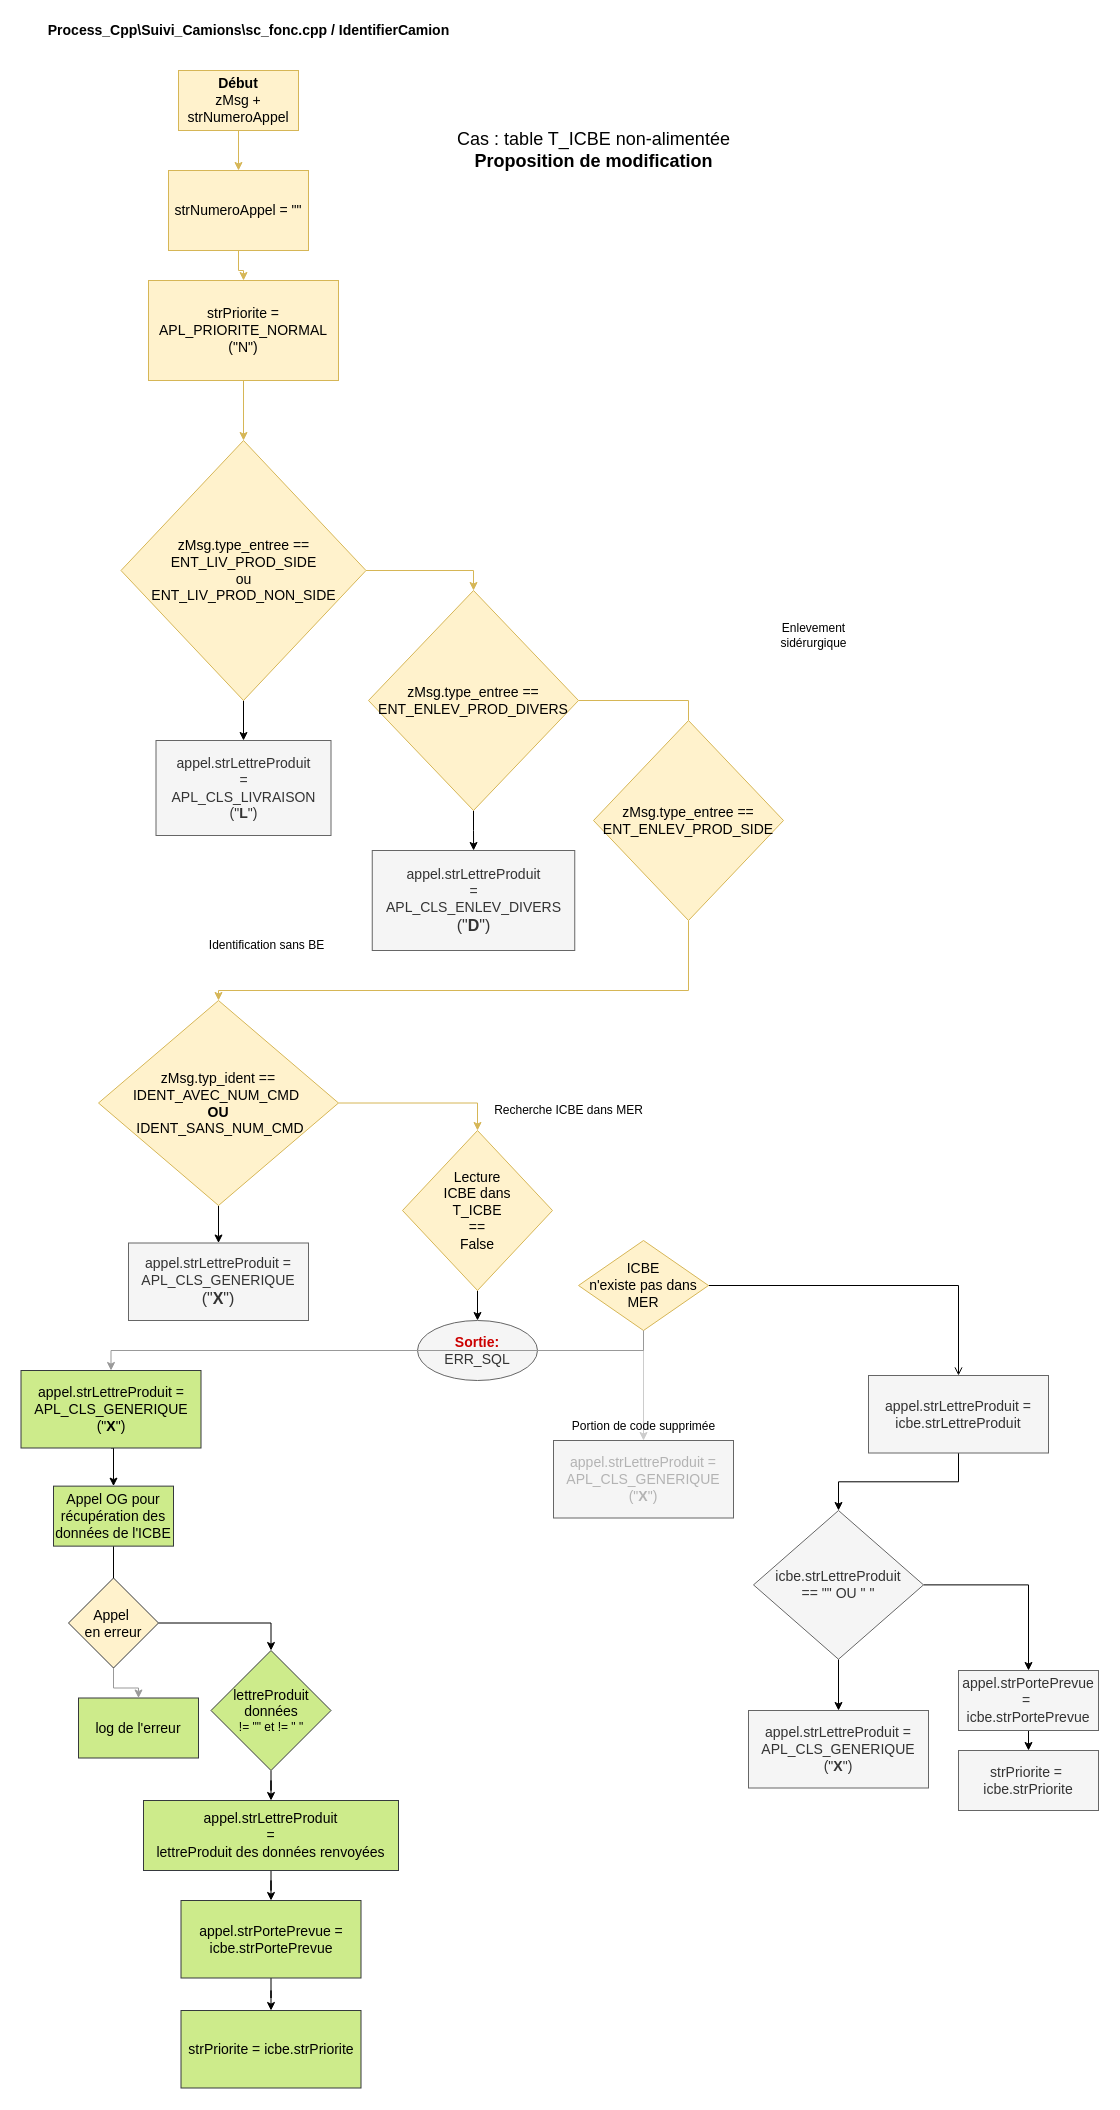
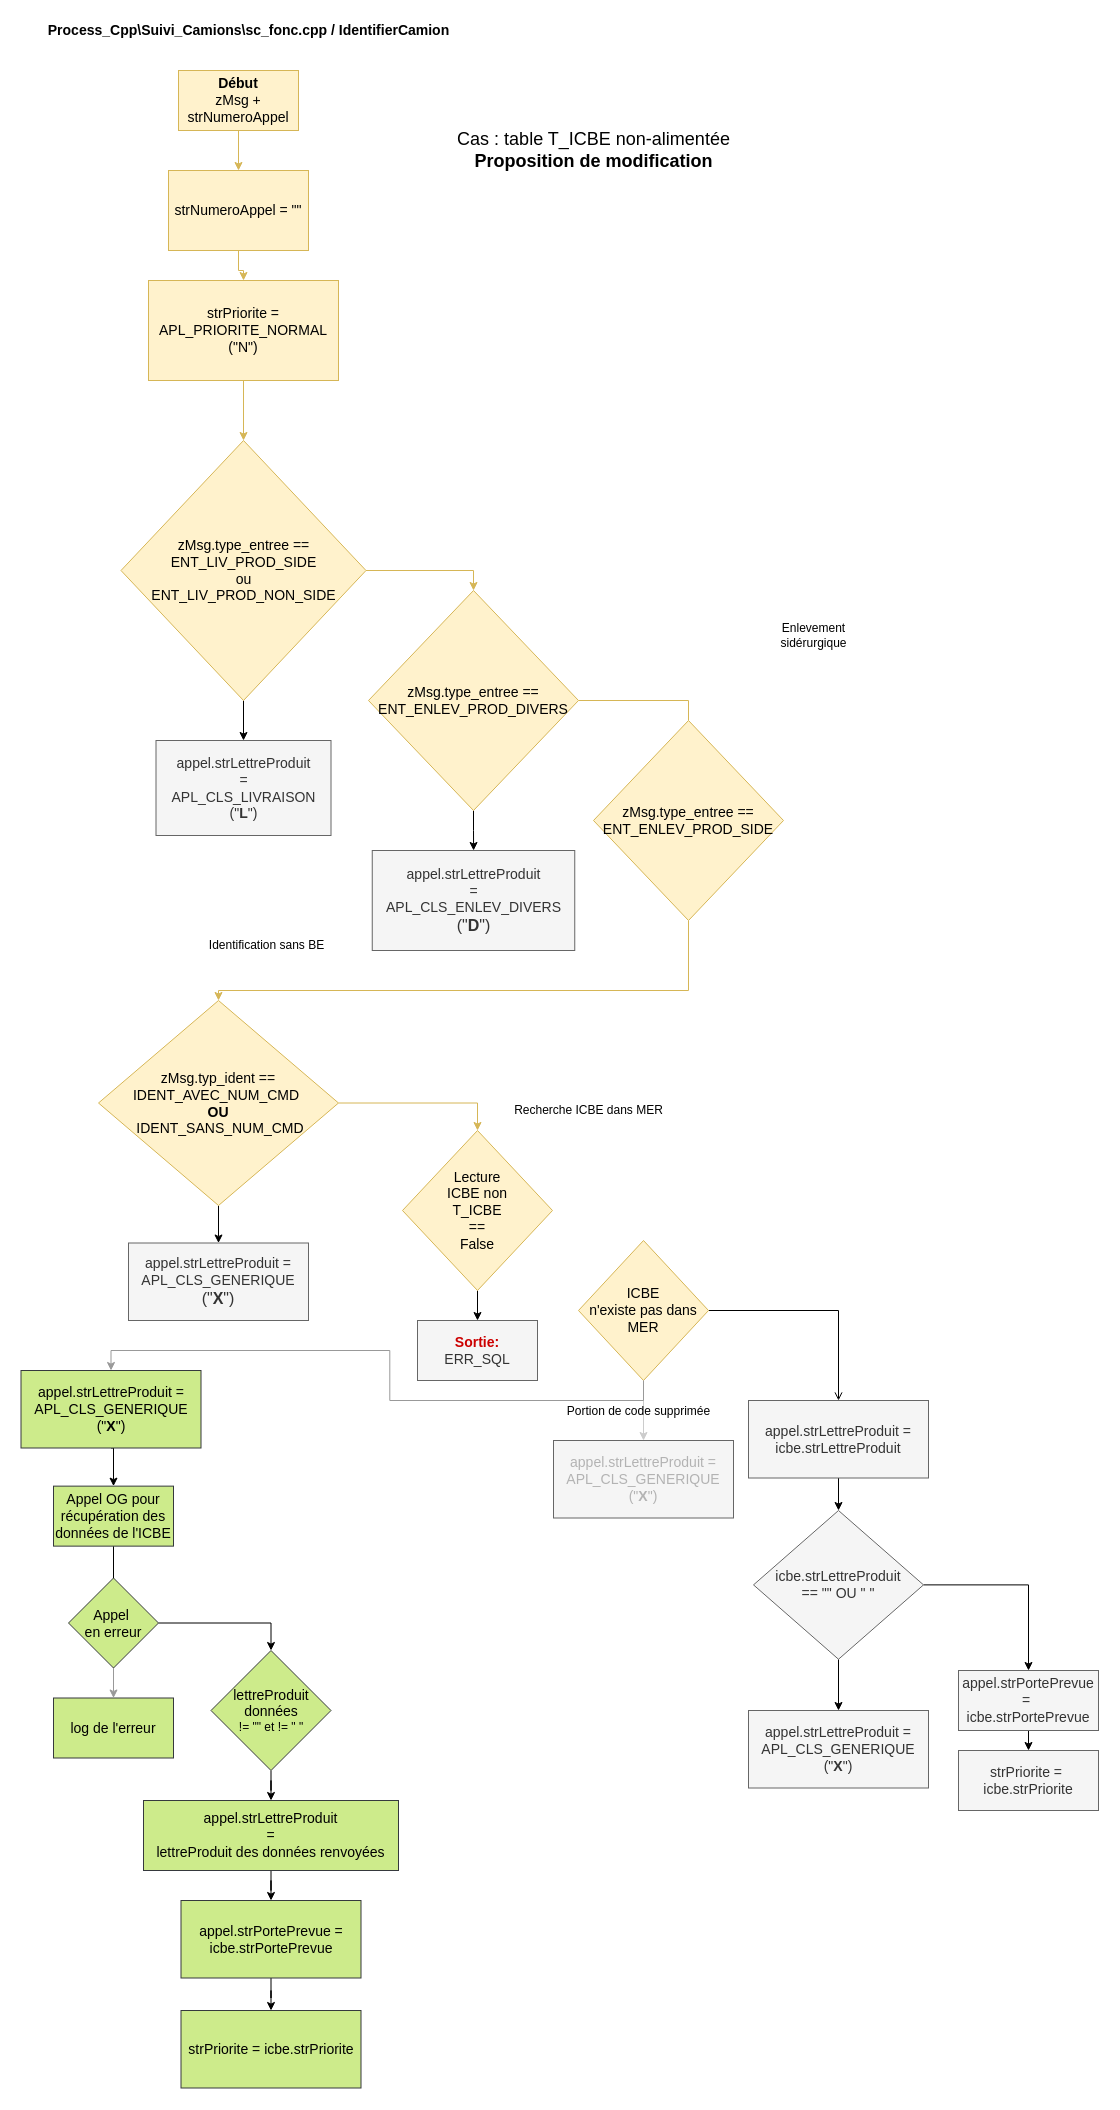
(569, 1111) -> (589, 1111)
(478, 1211) -> (478, 1211)
(644, 1286) -> (644, 1311)
(478, 1351) -> (478, 1351)
(959, 1414) -> (839, 1439)
(644, 1427) -> (639, 1412)
(114, 1623) -> (114, 1623)
(139, 1728) -> (114, 1728)
